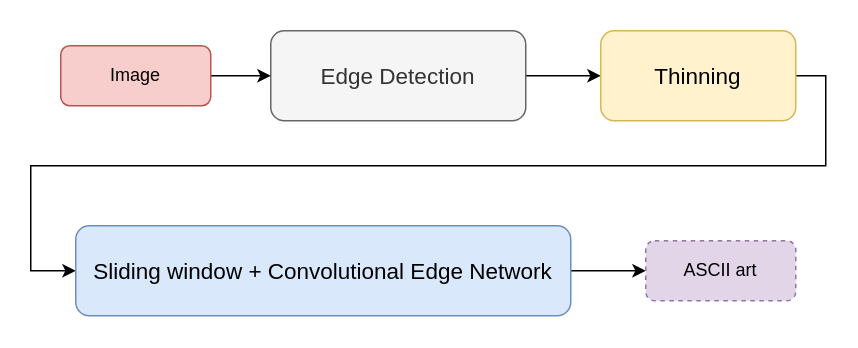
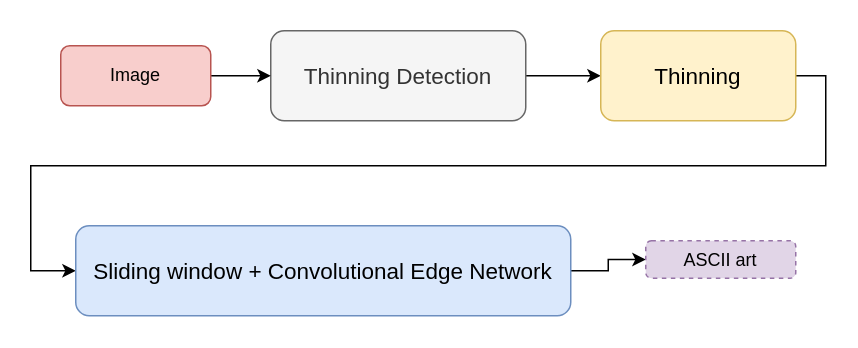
(398, 76) -> (398, 76)
(721, 271) -> (721, 260)
